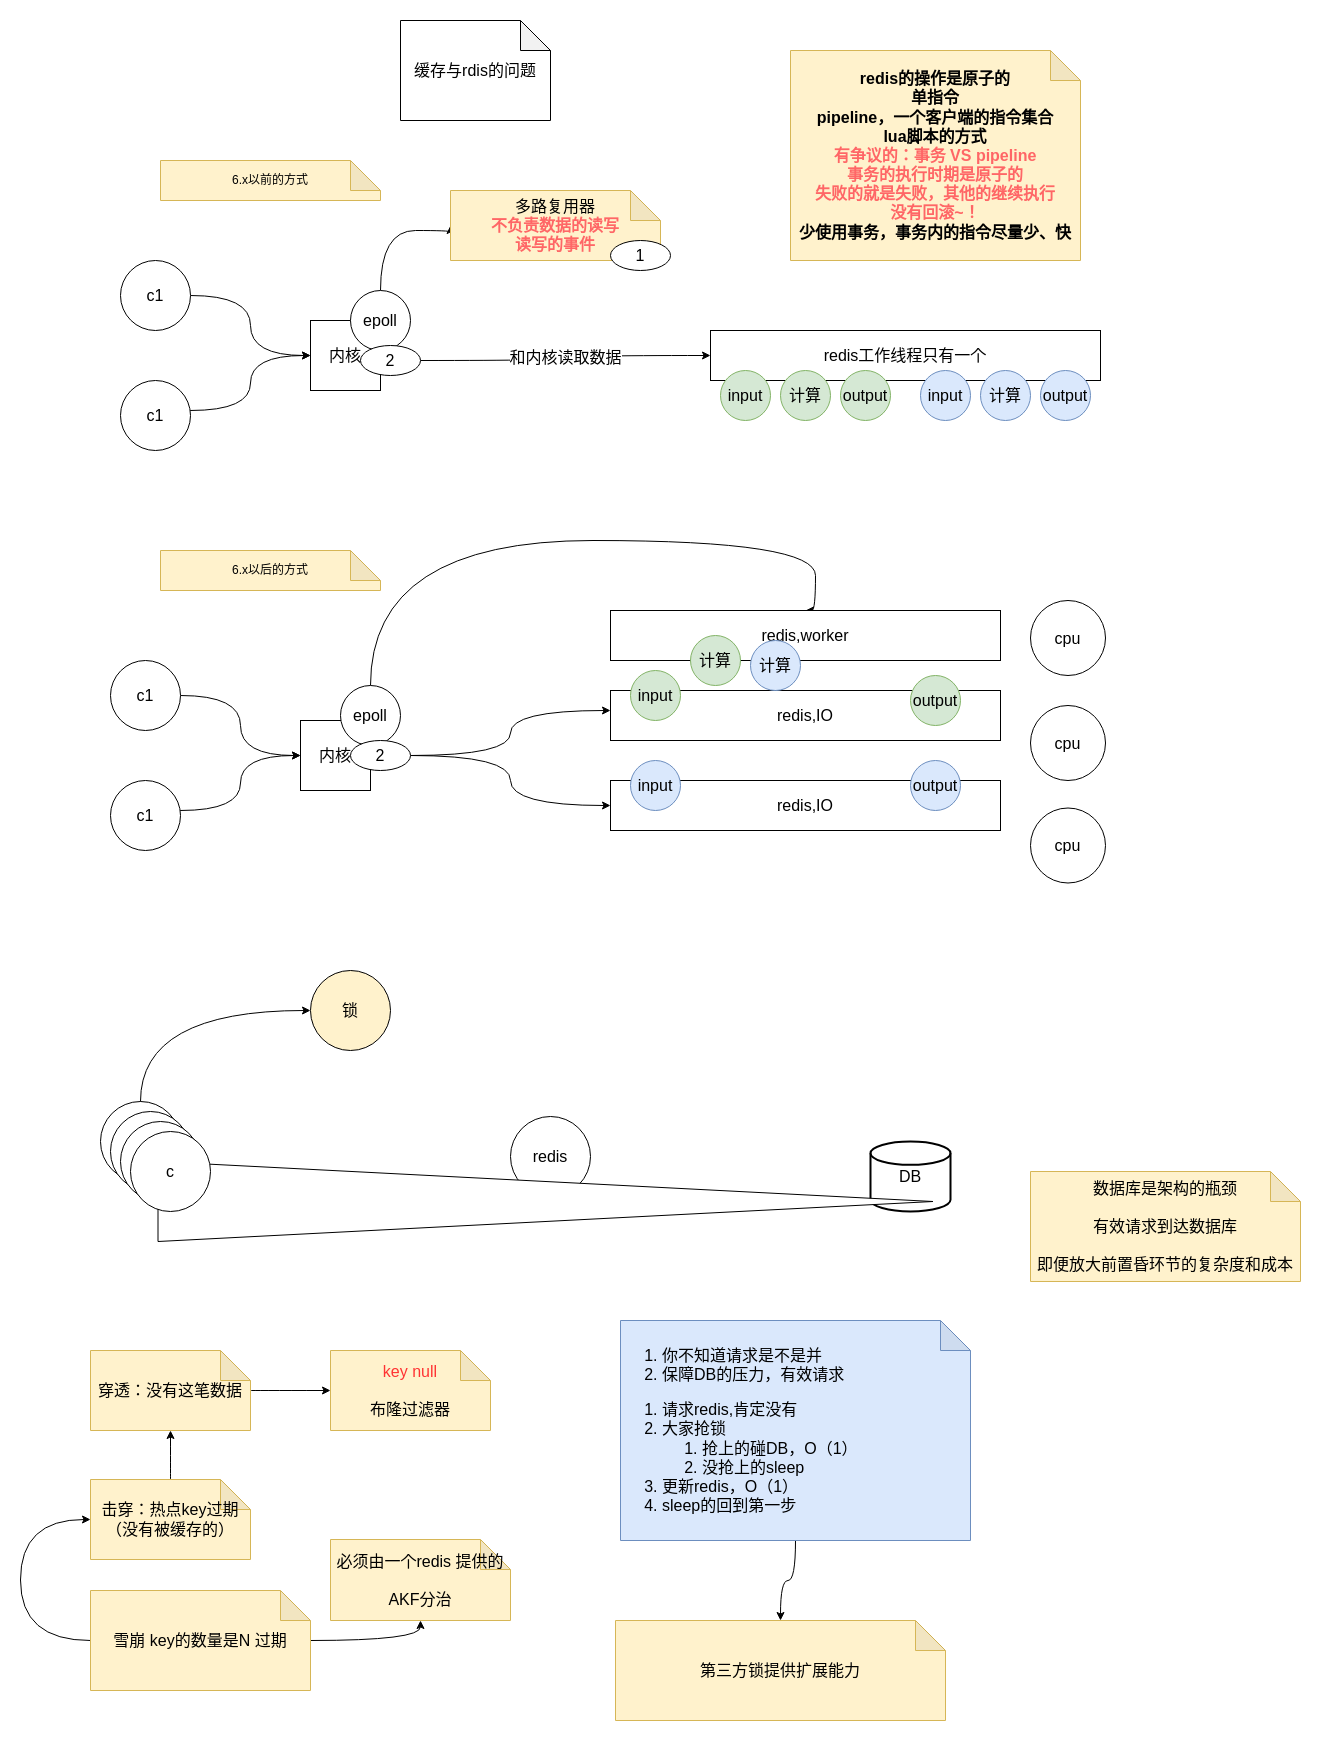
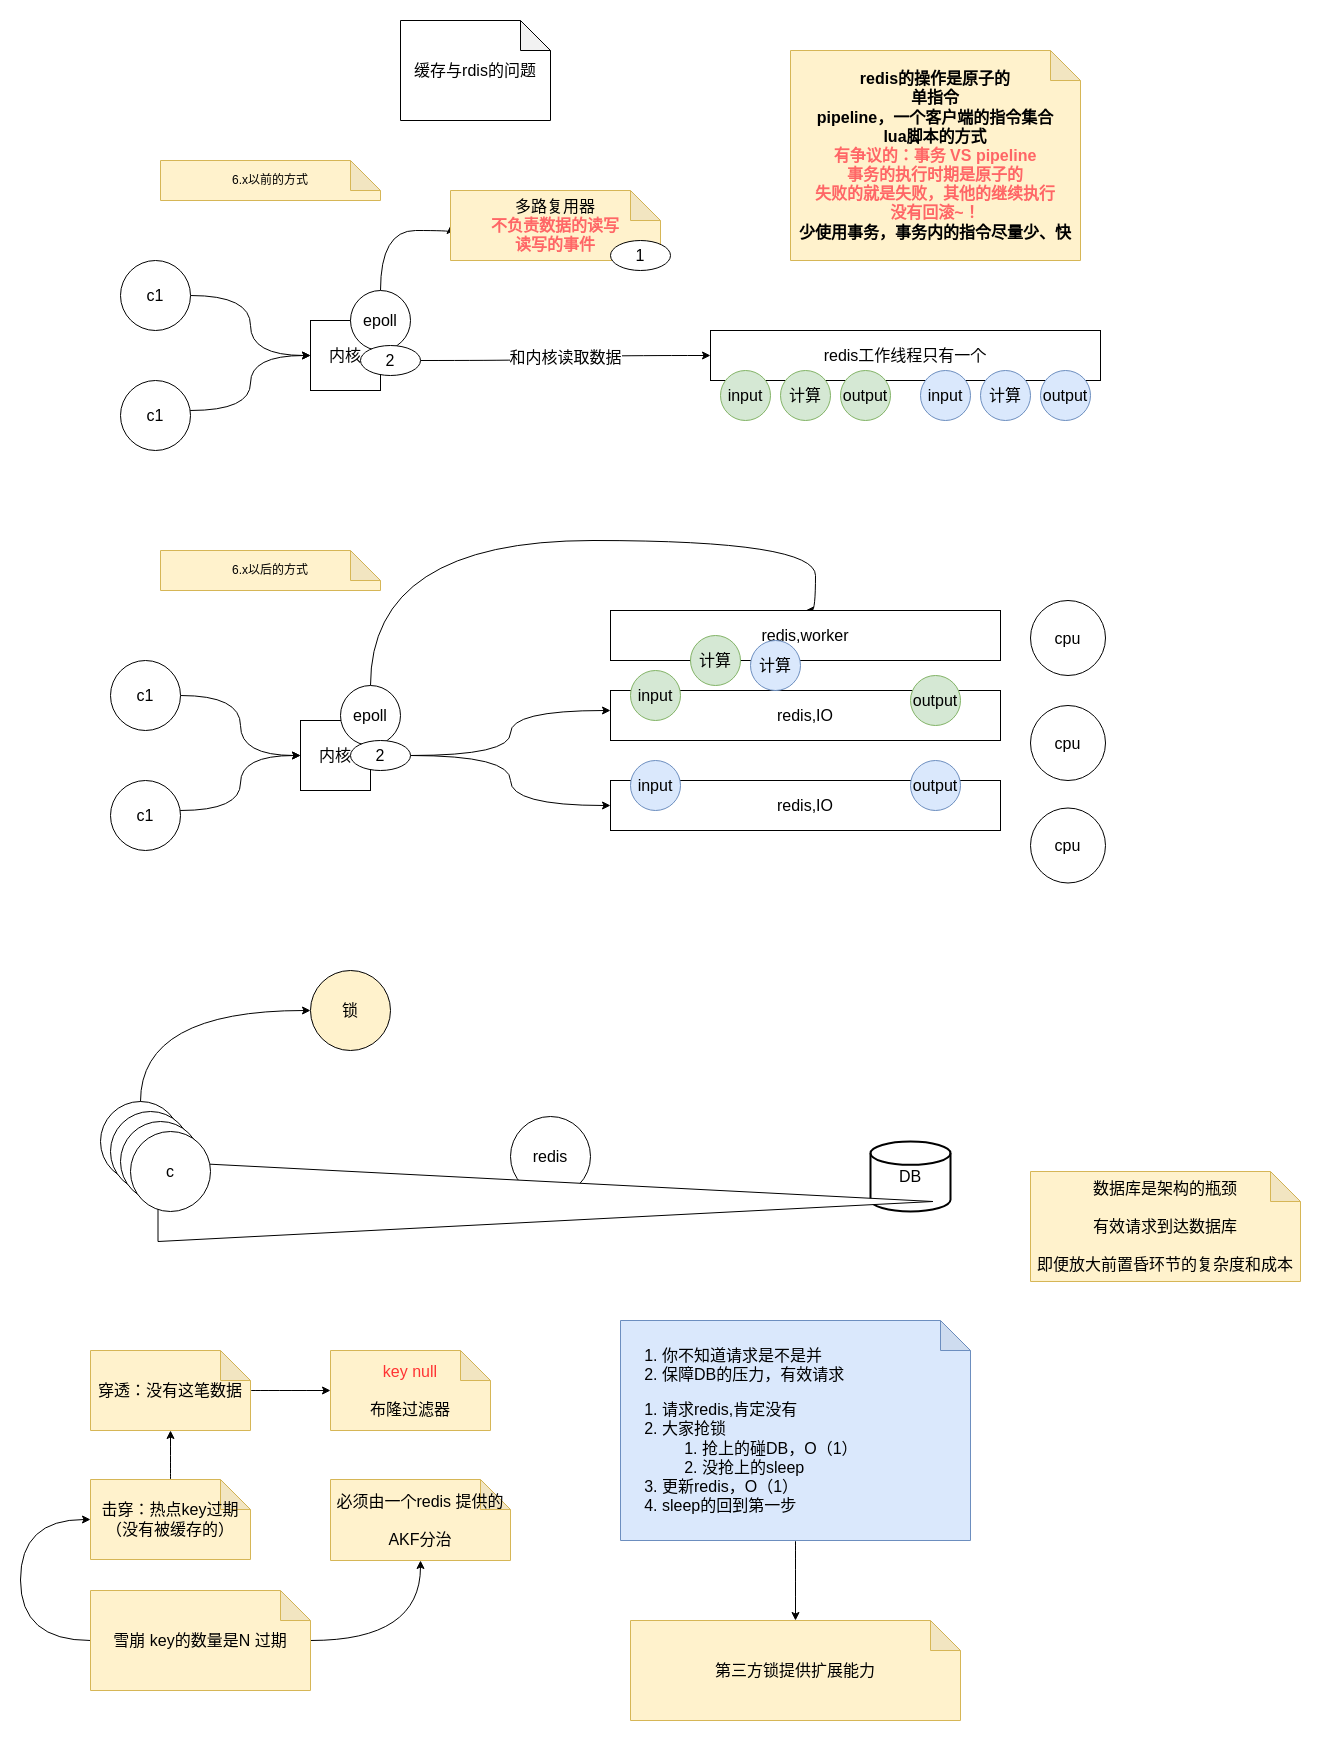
(421, 1580) -> (421, 1520)
(781, 1671) -> (796, 1671)
